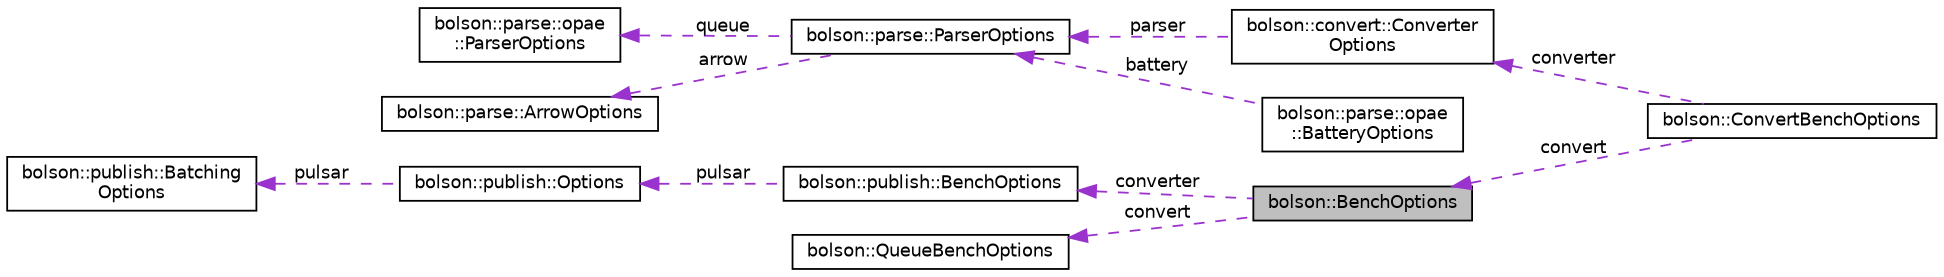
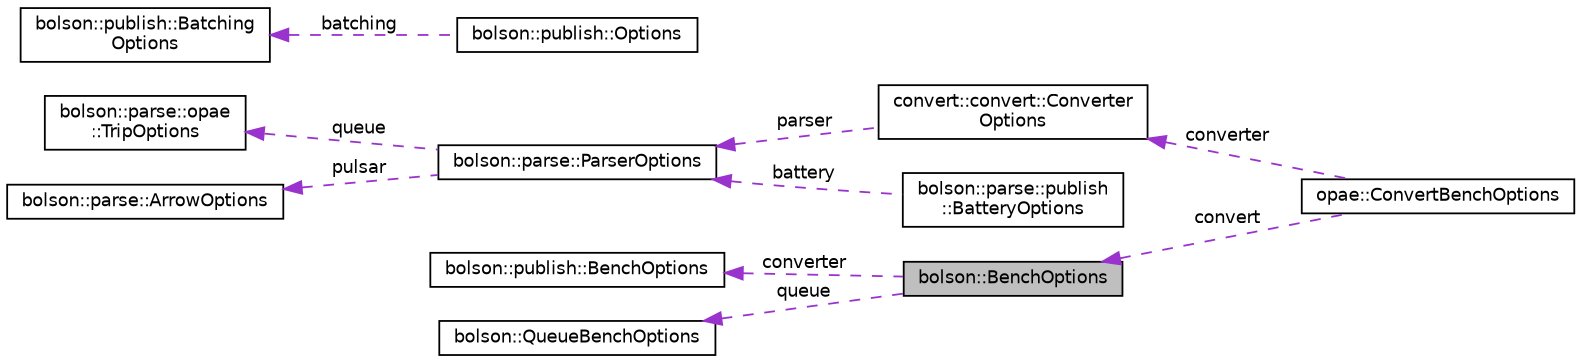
(520, 35) -> (145, 123)
(1363, 37) -> (1013, 112)
(721, 61) -> (357, 169)
(1792, 121) -> (1438, 196)
(1363, 125) -> (1013, 200)
(319, 174) -> (357, 25)
(721, 184) -> none
(1155, 213) -> (801, 292)
